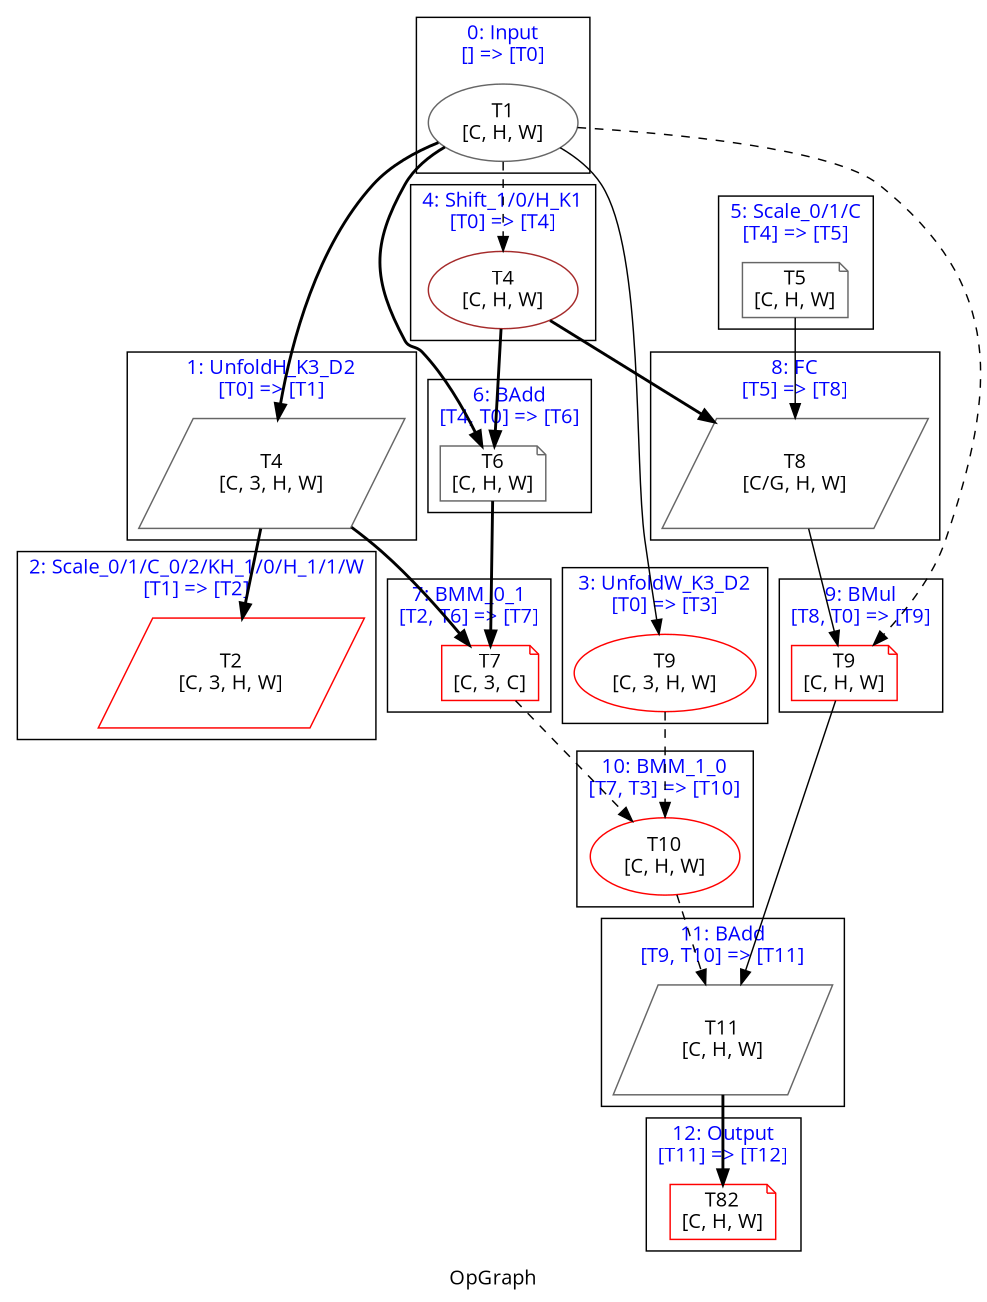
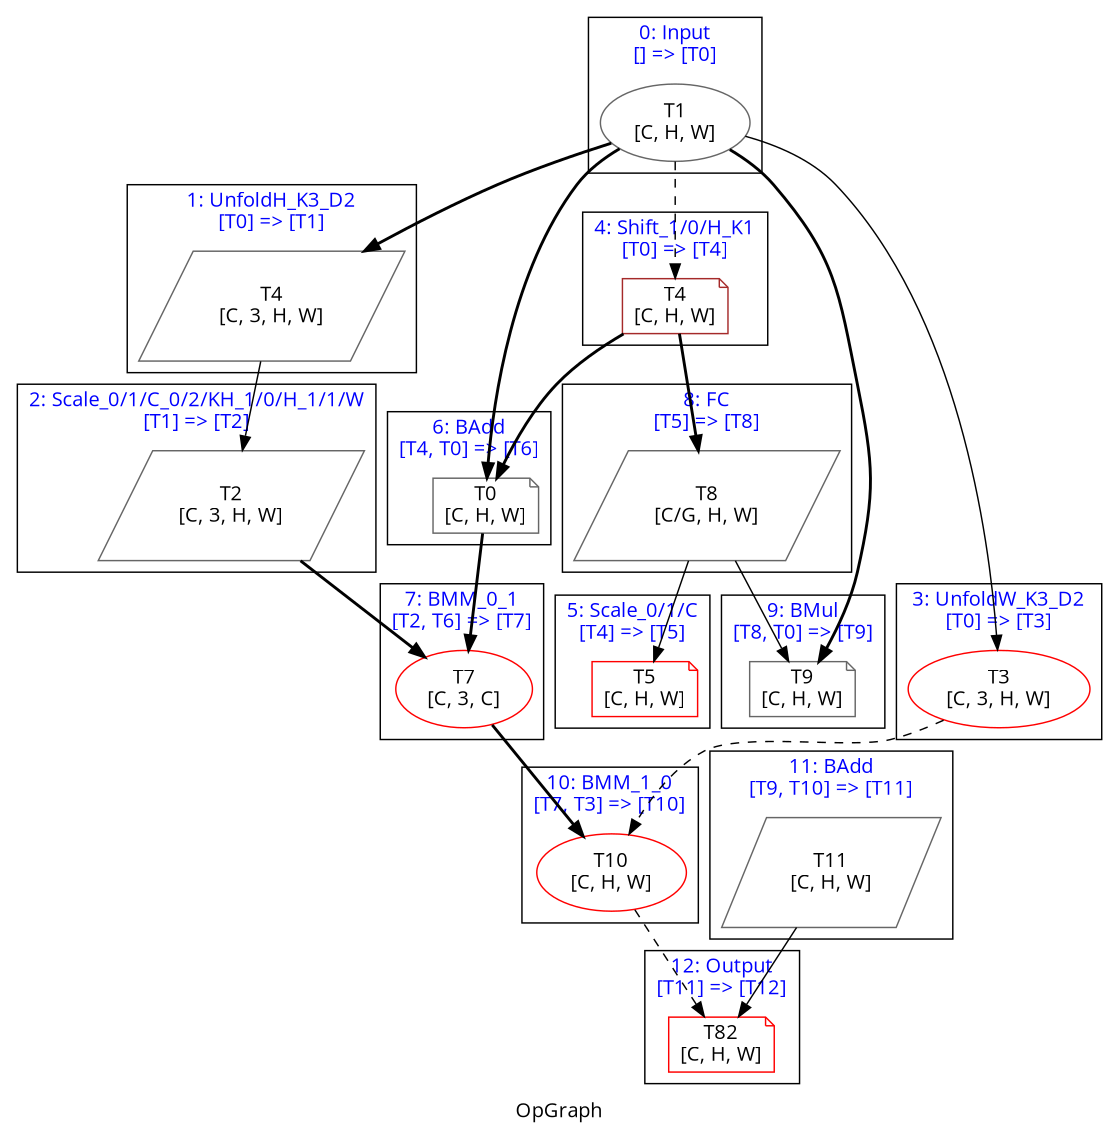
(946, 257) -> (854, 369)
(503, 290) -> (675, 306)
(795, 290) -> (645, 689)
(795, 363) -> (674, 604)
(493, 473) -> (486, 506)
(253, 566) -> (253, 399)
(401, 569) -> (357, 604)
(231, 673) -> (231, 506)
(490, 673) -> (464, 689)
(665, 673) -> (999, 689)
(844, 673) -> (802, 689)
(566, 753) -> (535, 777)
(791, 835) -> none
(689, 933) -> (667, 960)
(723, 1132) -> (772, 966)
